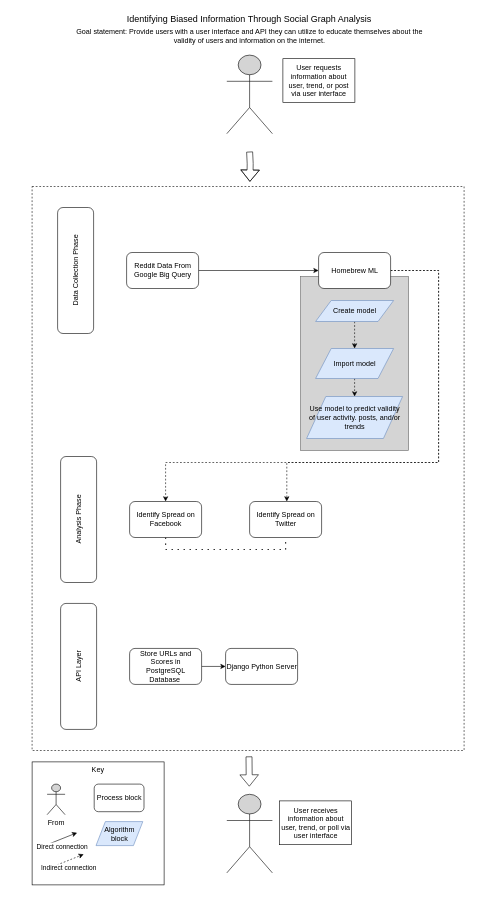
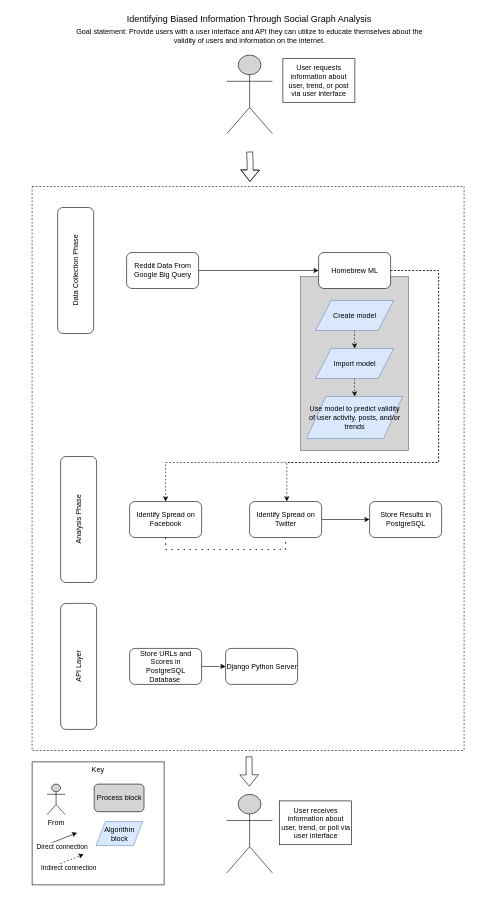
(355, 311) -> (355, 315)
none -> (344, 519)
none -> (406, 519)
(119, 798) -> (119, 798)
